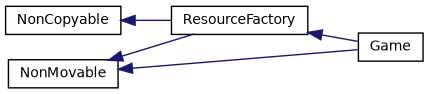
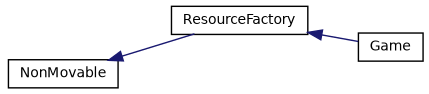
(63, 20) -> none
(245, 59) -> none
